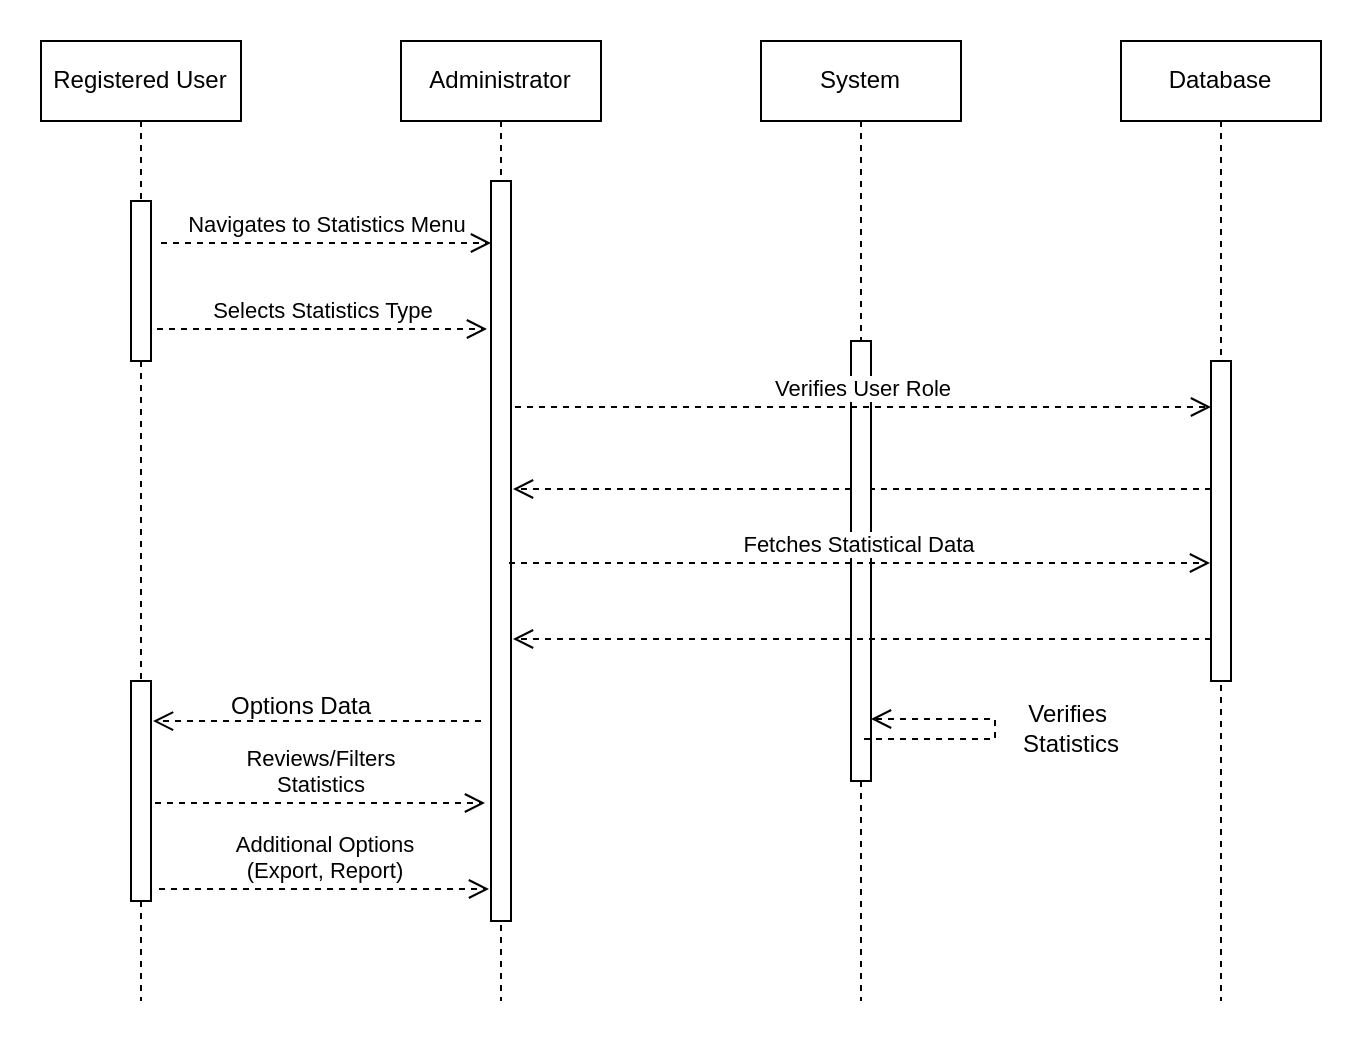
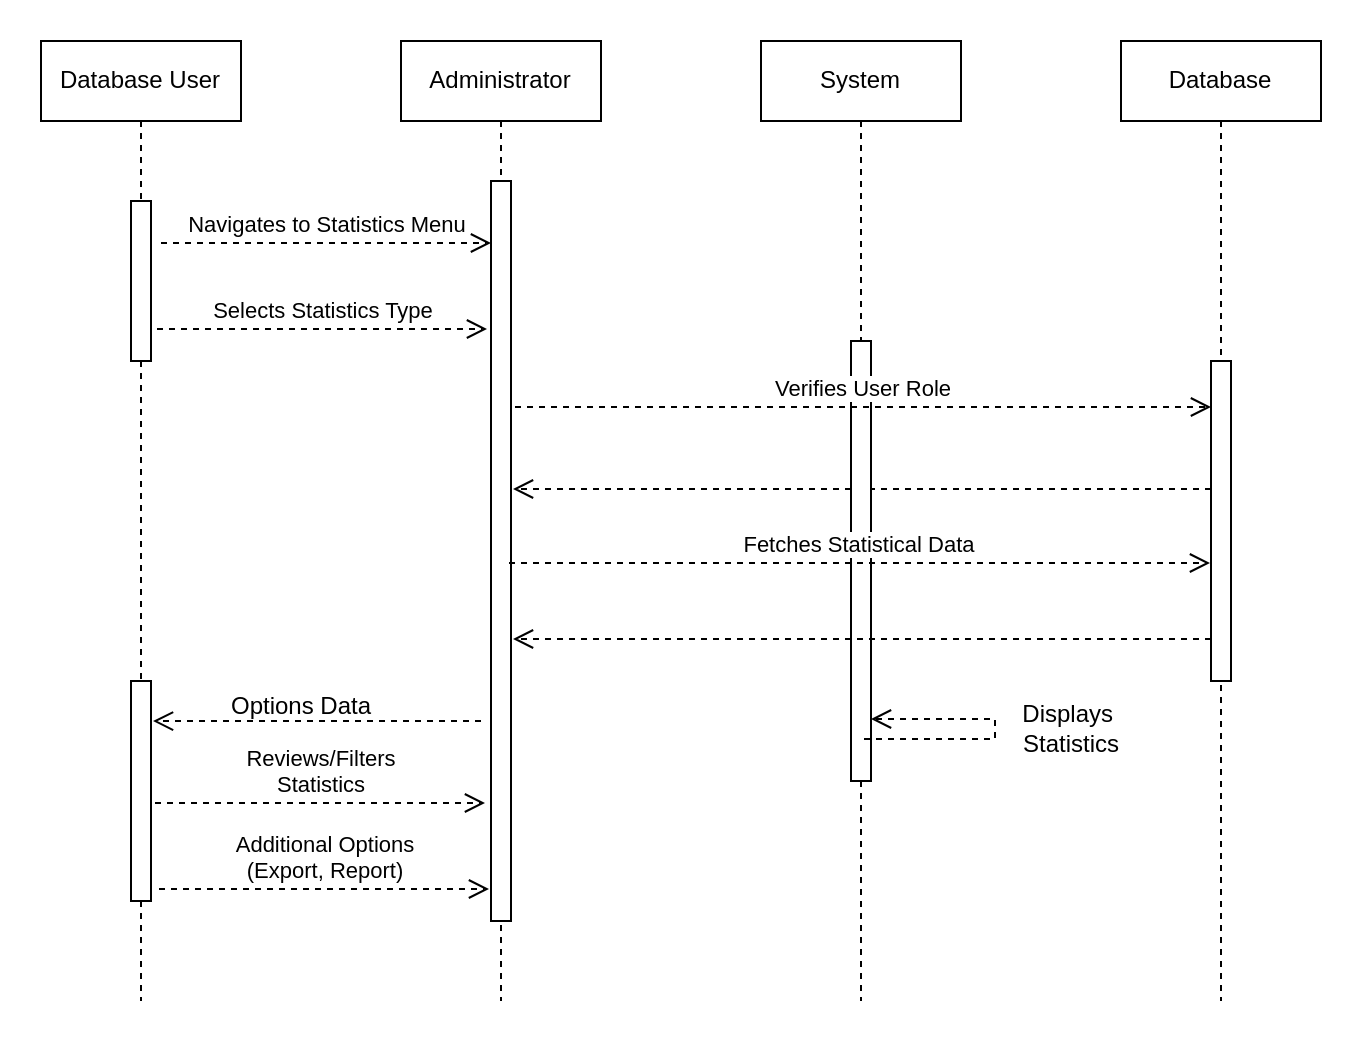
(141, 81) -> (141, 81)
(1072, 729) -> (1072, 729)
